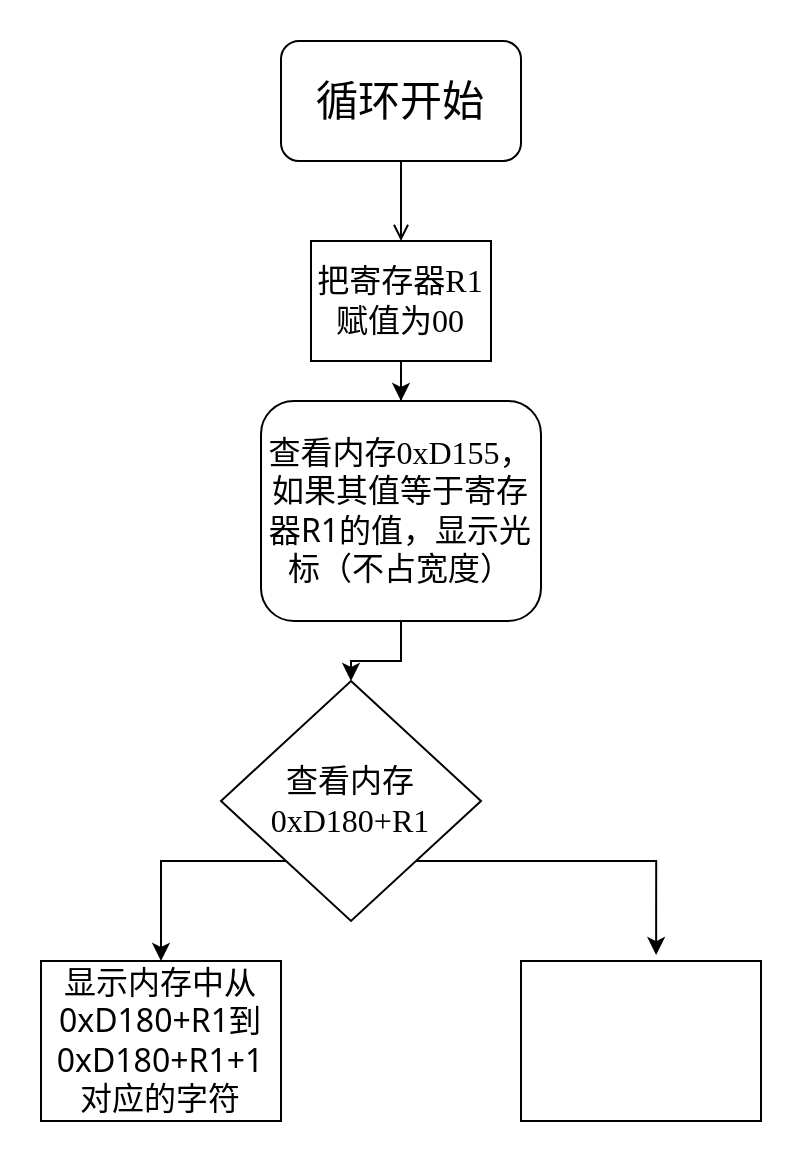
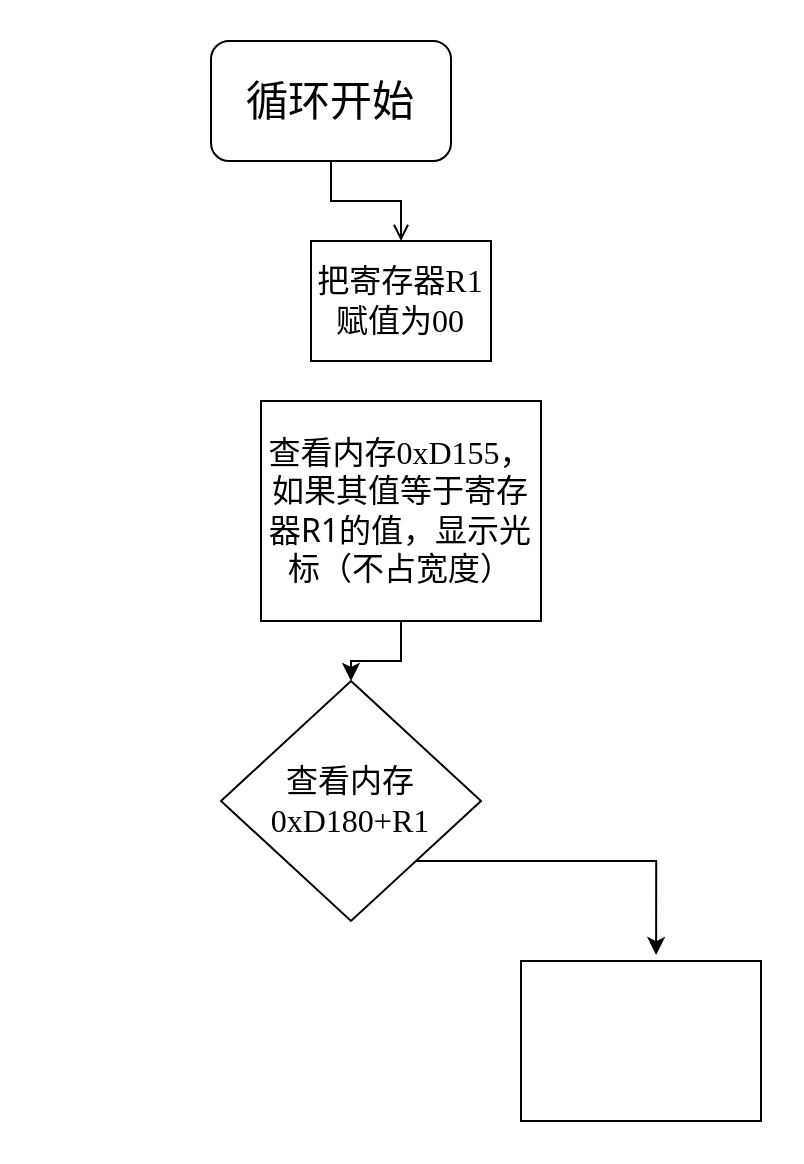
(401, 101) -> (331, 101)
(401, 388) -> none
(401, 511) -> (401, 511)
(180, 861) -> none
(161, 1041) -> none
